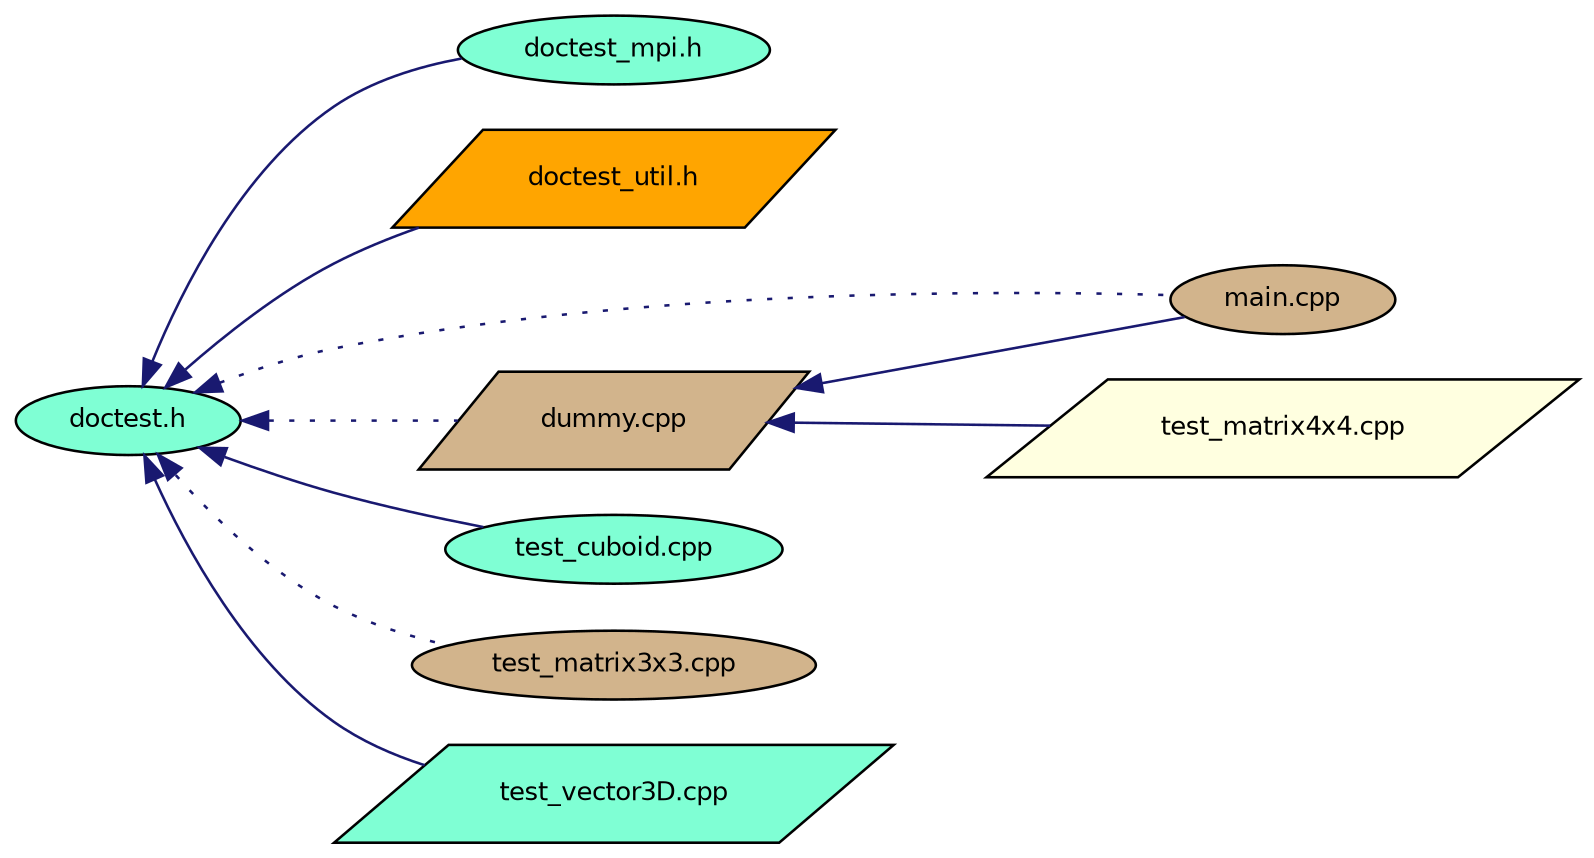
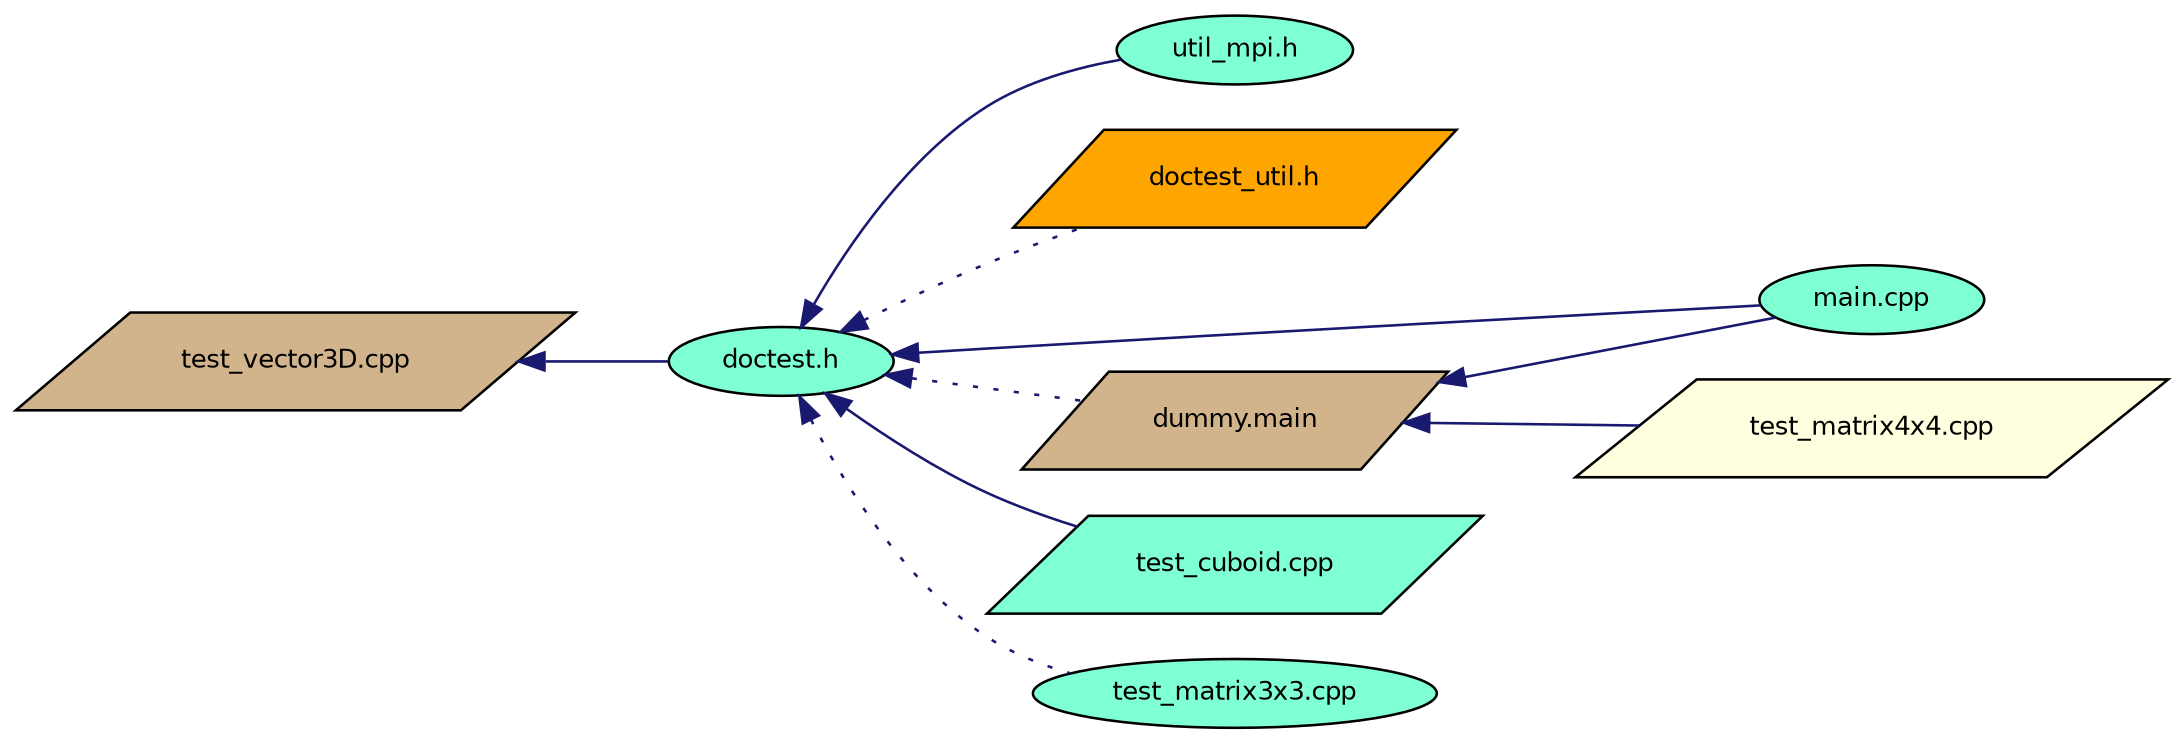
(614, 50) -> (1235, 50)
(295, 286) -> (971, 270)
(1283, 300) -> (1872, 300)
(691, 304) -> (1340, 328)
(614, 421) -> (1235, 421)
(614, 549) -> (1235, 565)
(260, 652) -> (607, 361)
(614, 665) -> (1235, 693)
(614, 794) -> (296, 361)
